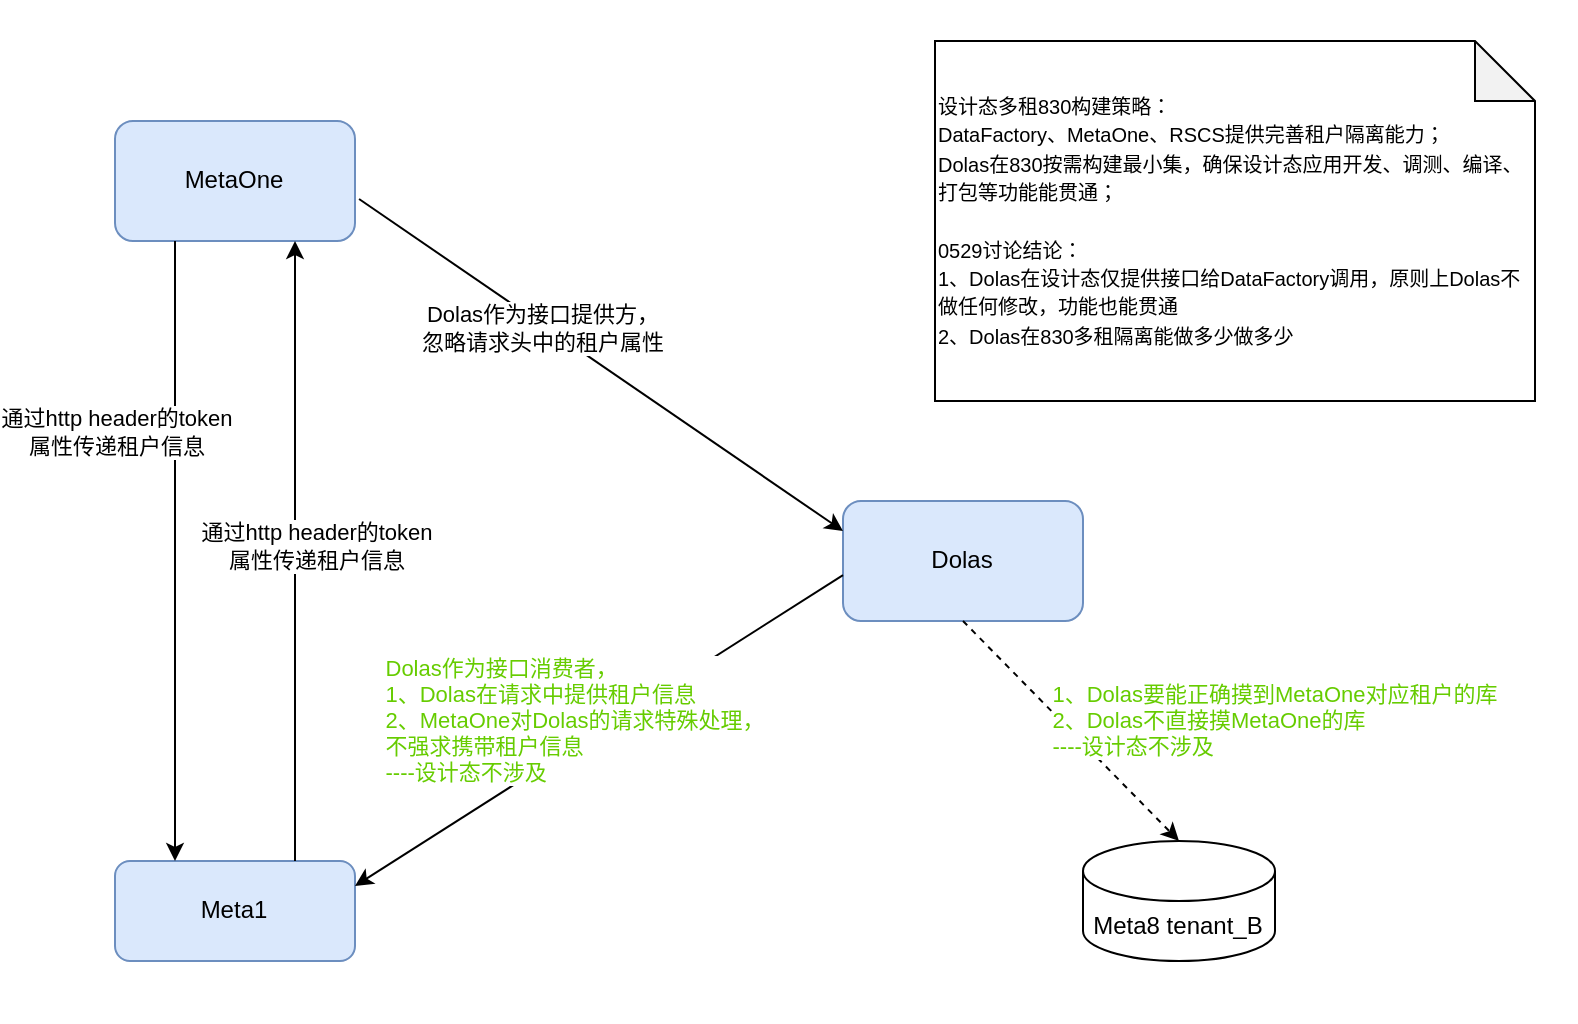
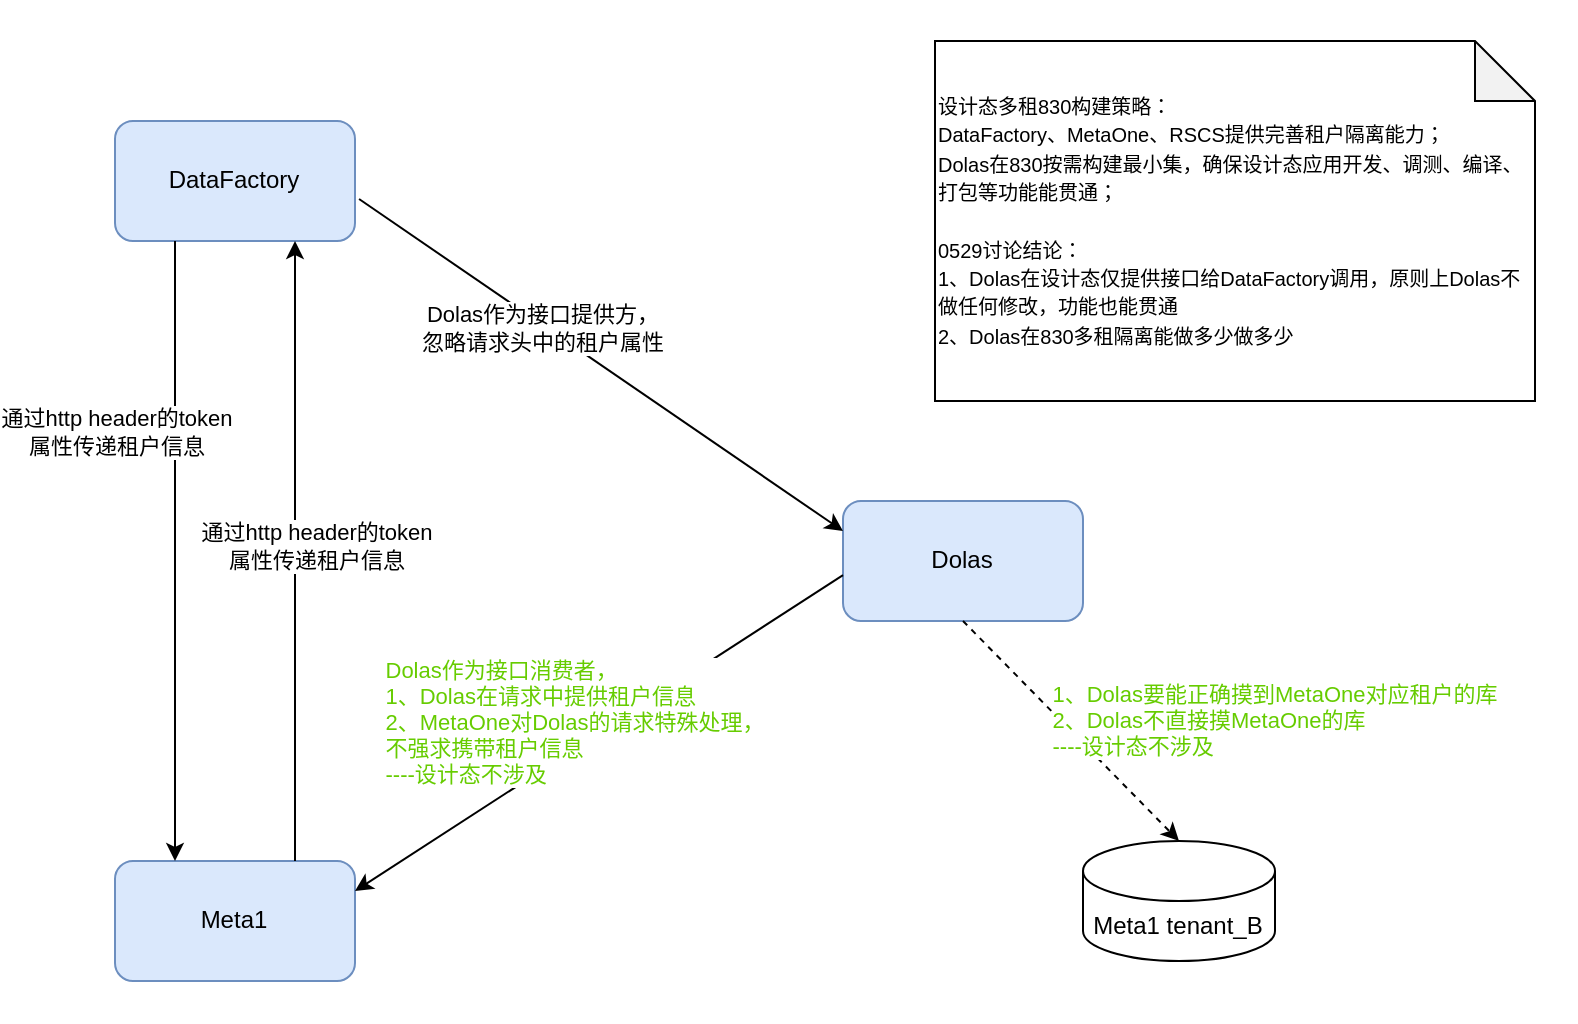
(235, 181) -> (235, 181)
(235, 911) -> (235, 921)
(1179, 927) -> (1179, 927)
